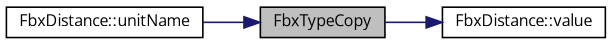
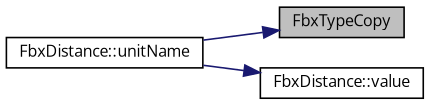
(406, 22) -> (224, 68)
